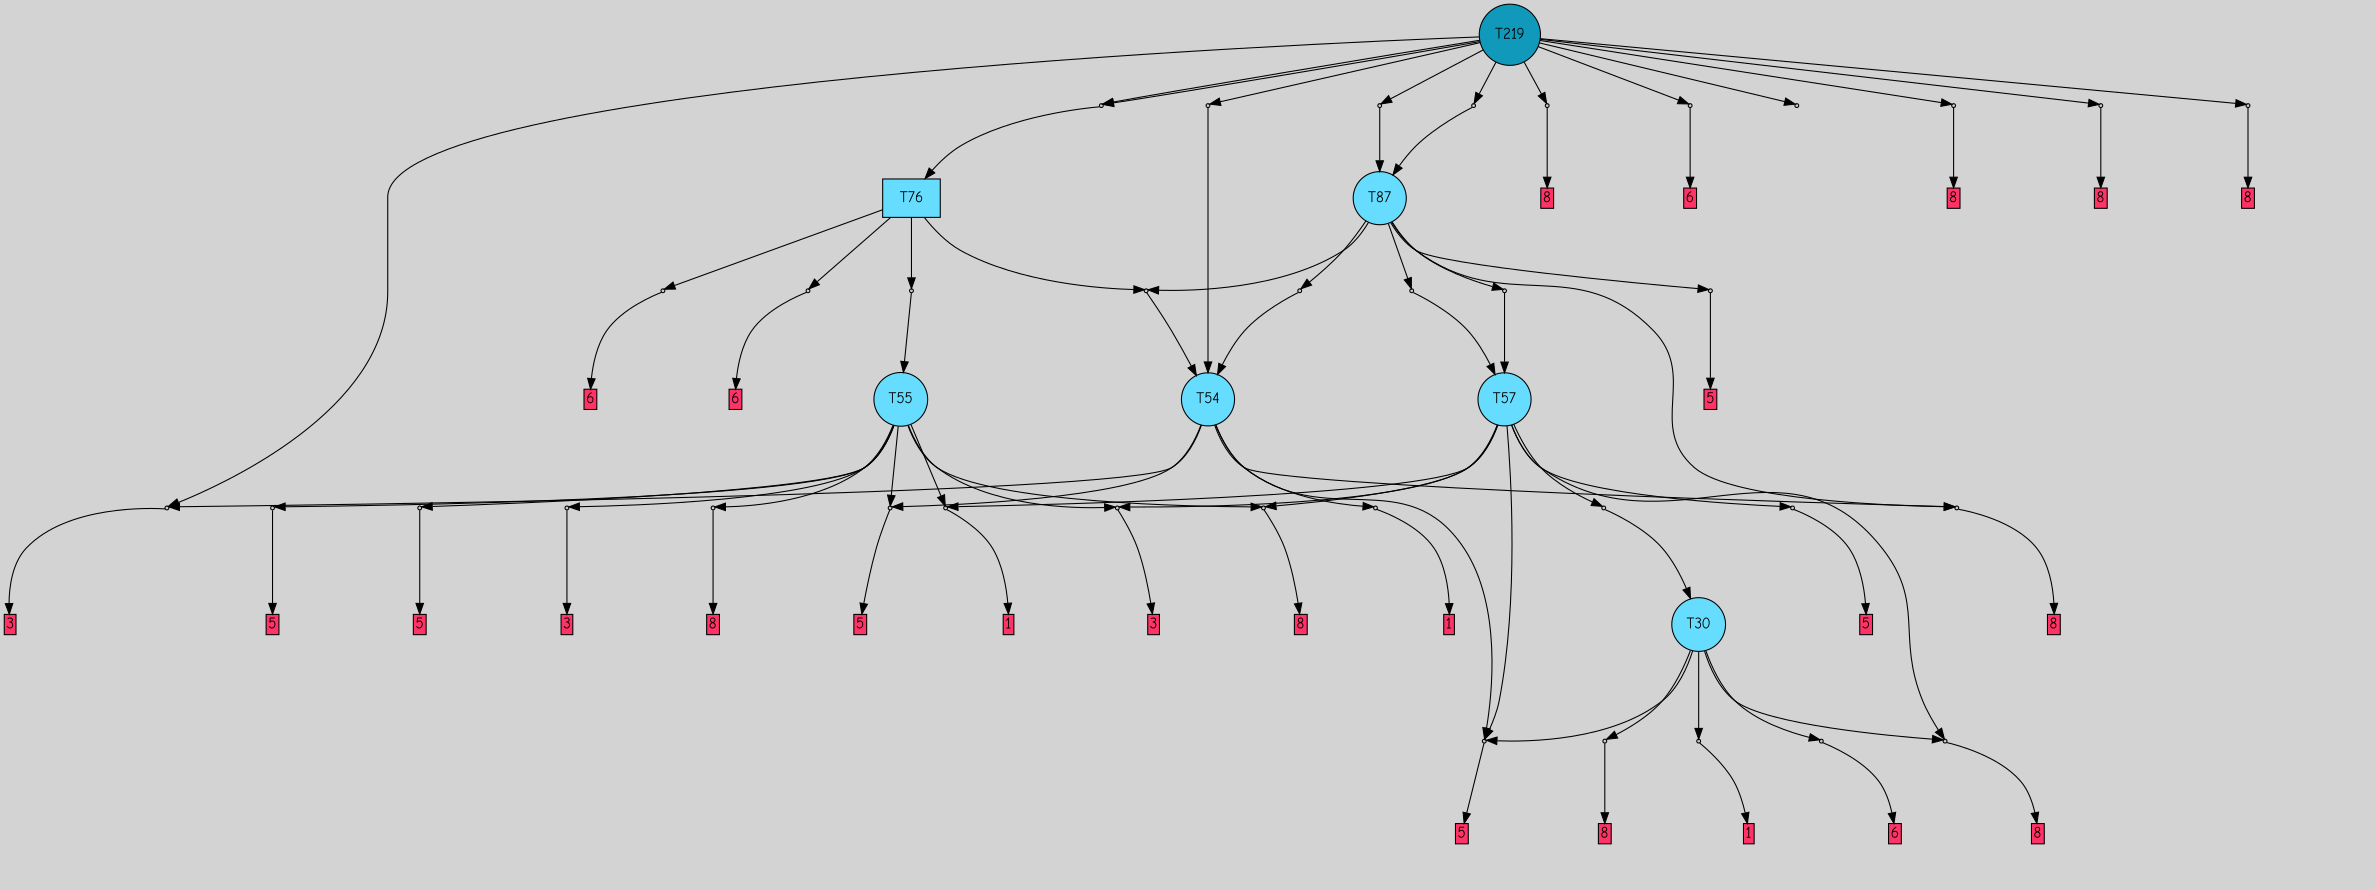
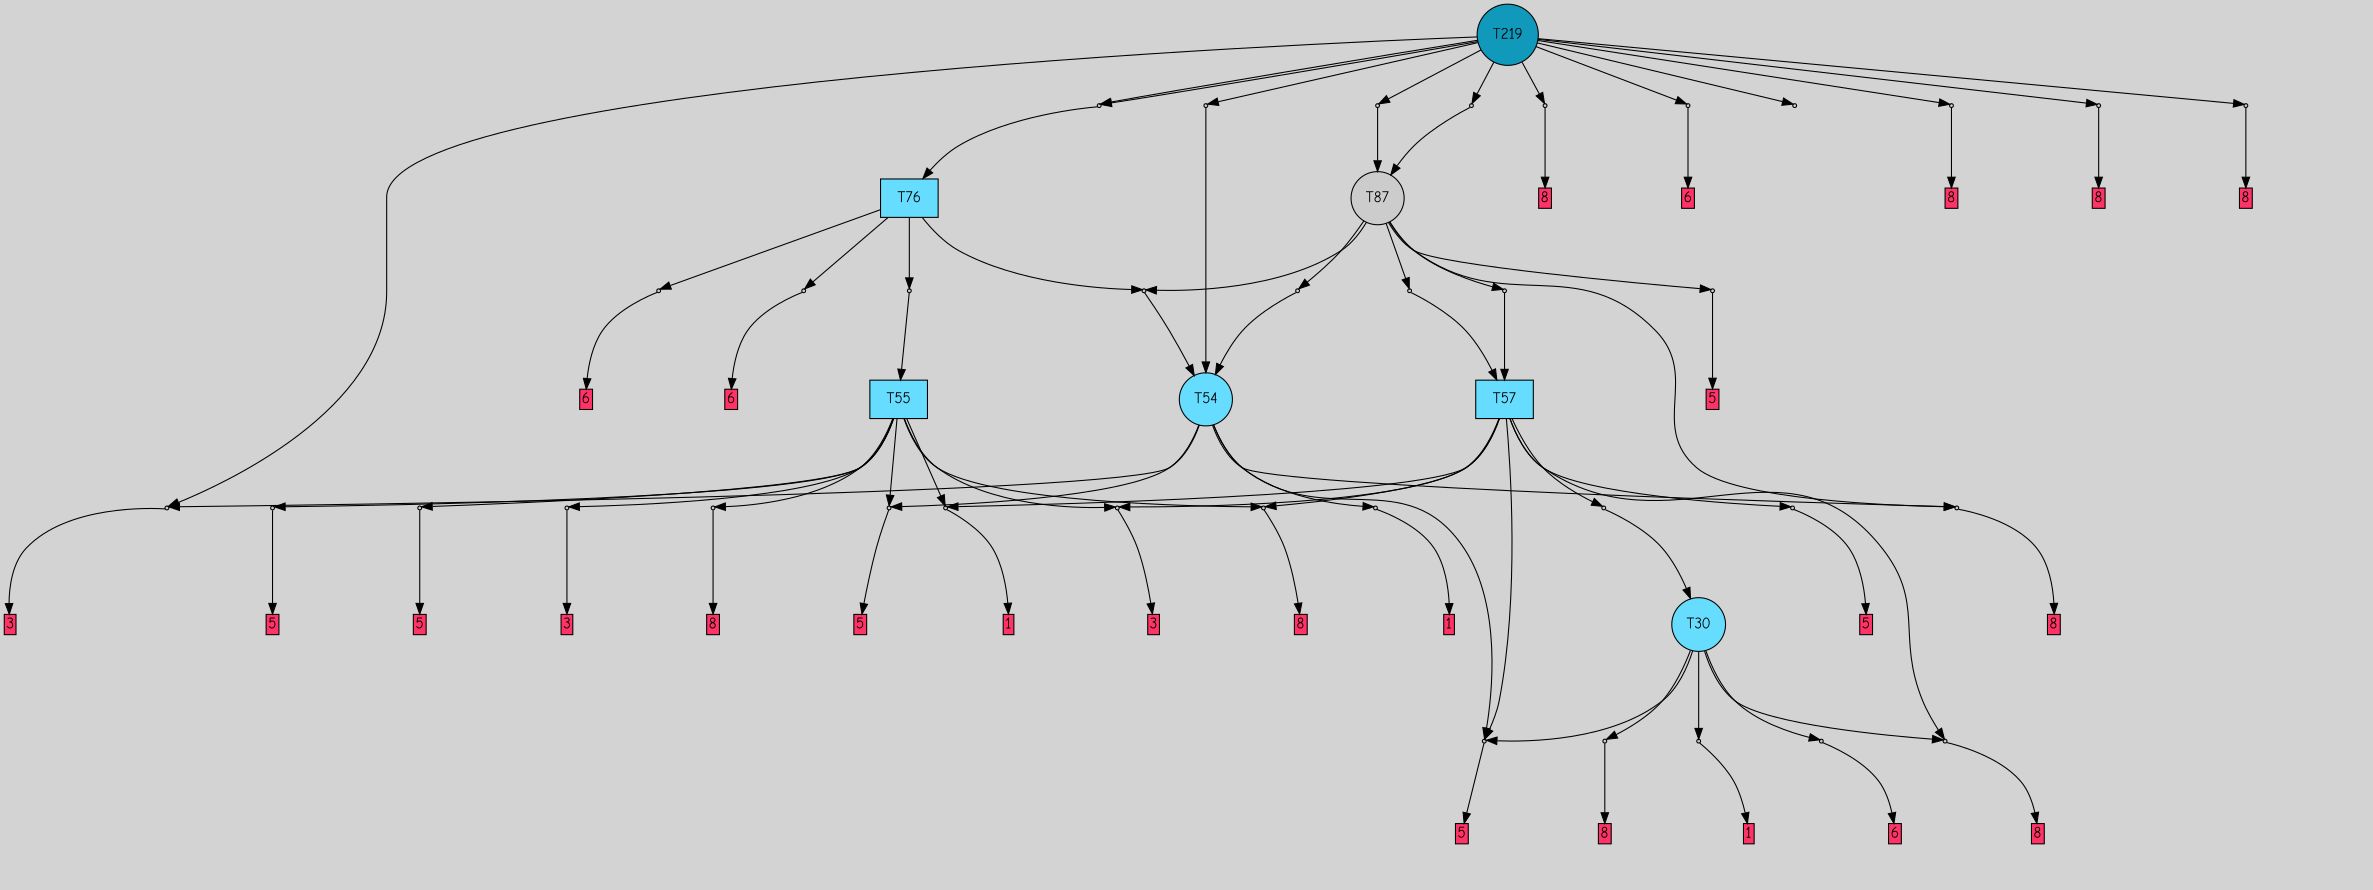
(1380, 198) -> (1378, 198)
(901, 399) -> (899, 399)
(1505, 399) -> (1505, 399)
